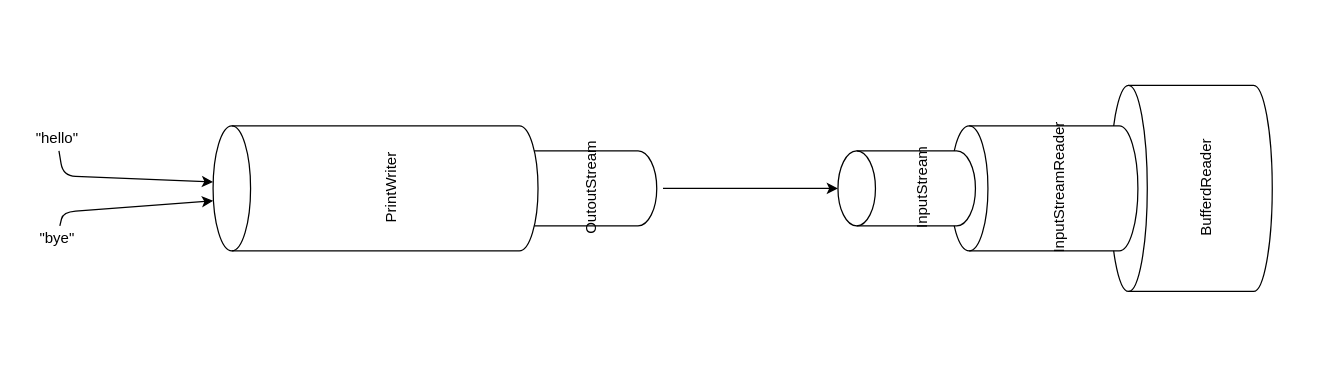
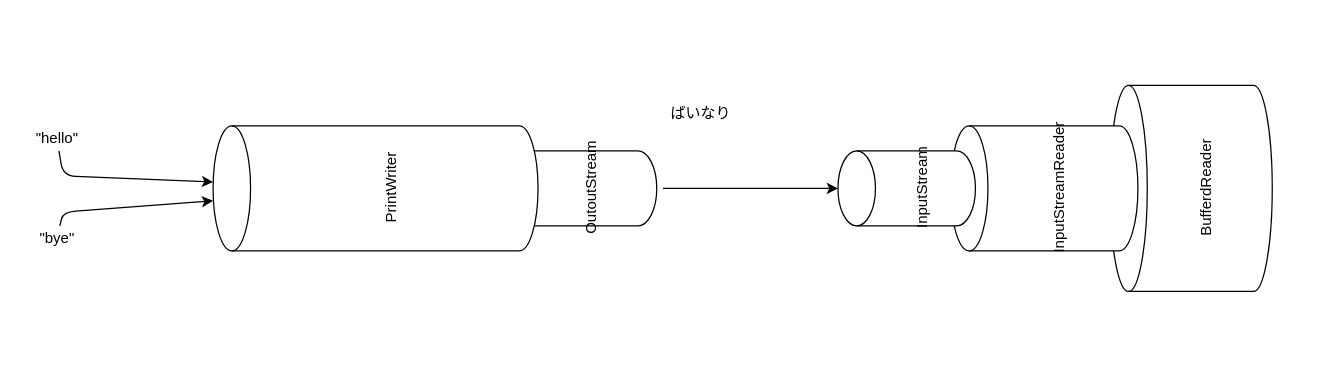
none -> (701, 113)
